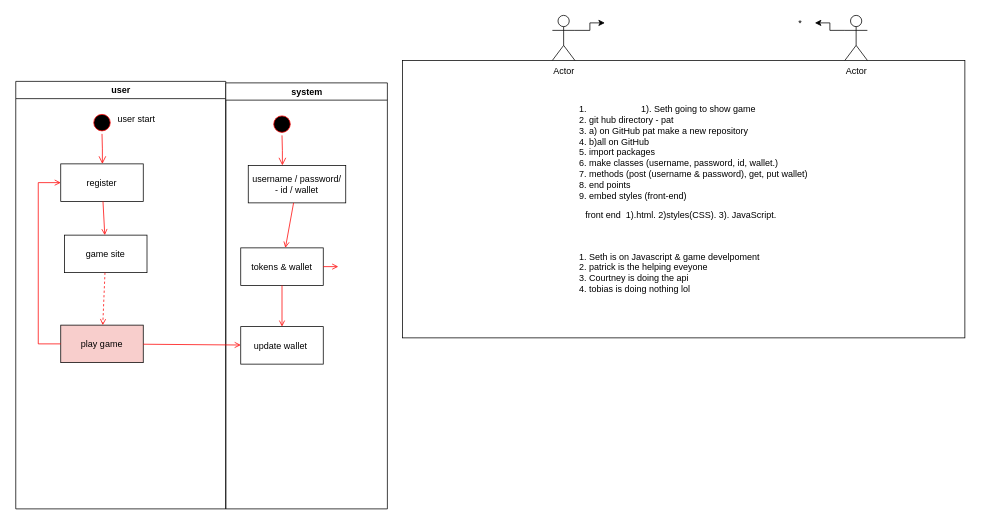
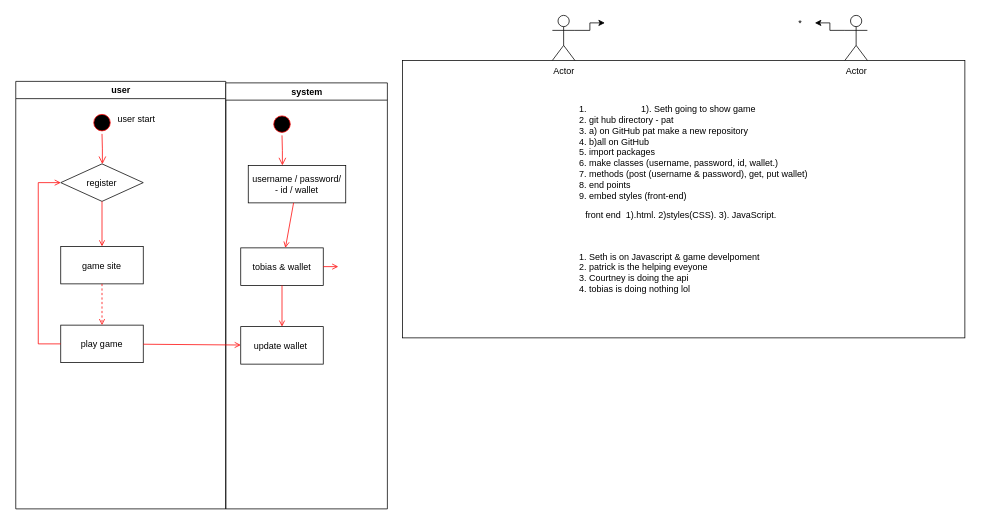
(102, 183) -> (102, 183)
(106, 254) -> (102, 265)
(282, 267) -> (282, 267)
(102, 344) -> (102, 344)
